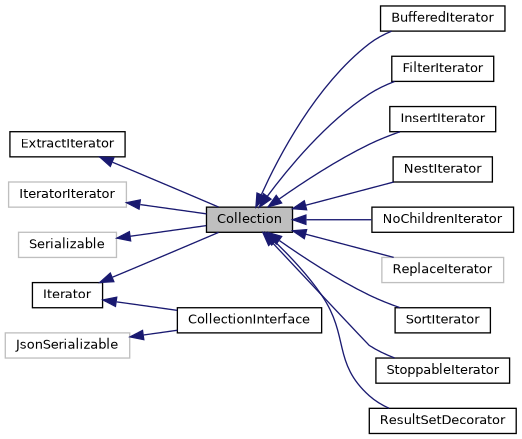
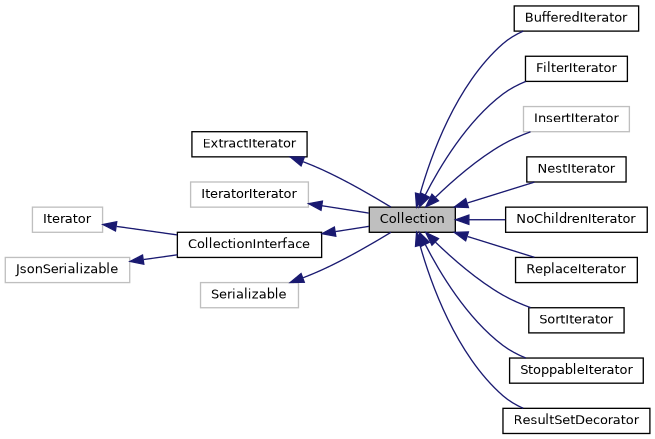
(443, 119) -> (576, 119)
(165, 255) -> (352, 229)
(443, 270) -> (576, 270)
(68, 295) -> (68, 220)
